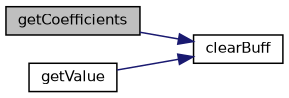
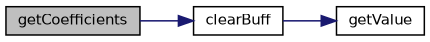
(148, 65) -> (302, 21)
